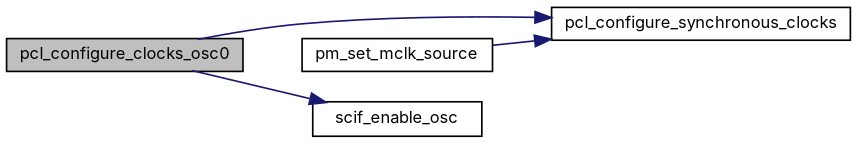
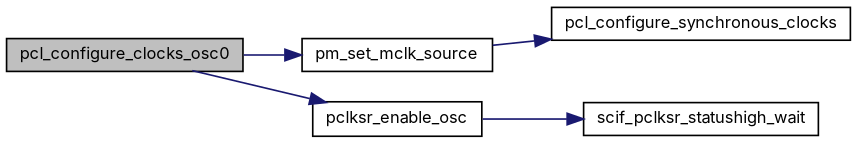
(366, 20) -> (264, 55)
(397, 119) -> (397, 119)
none -> (701, 119)
